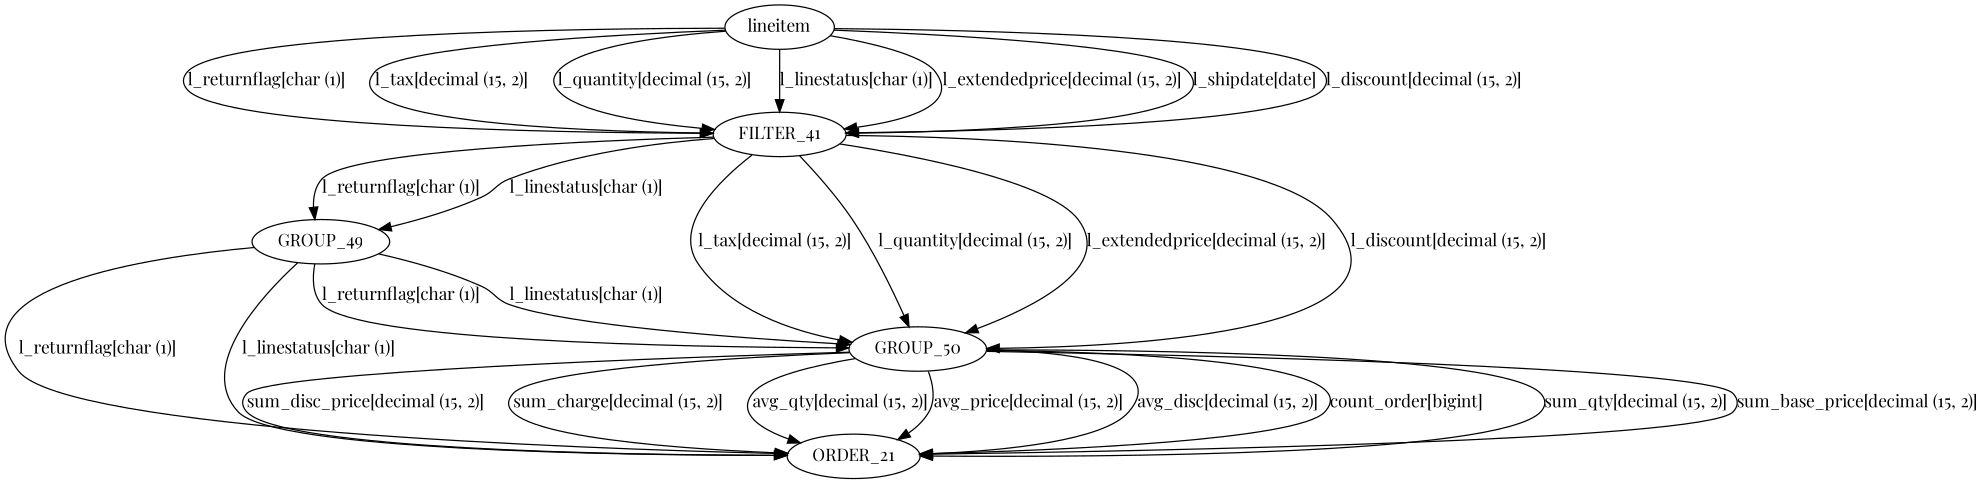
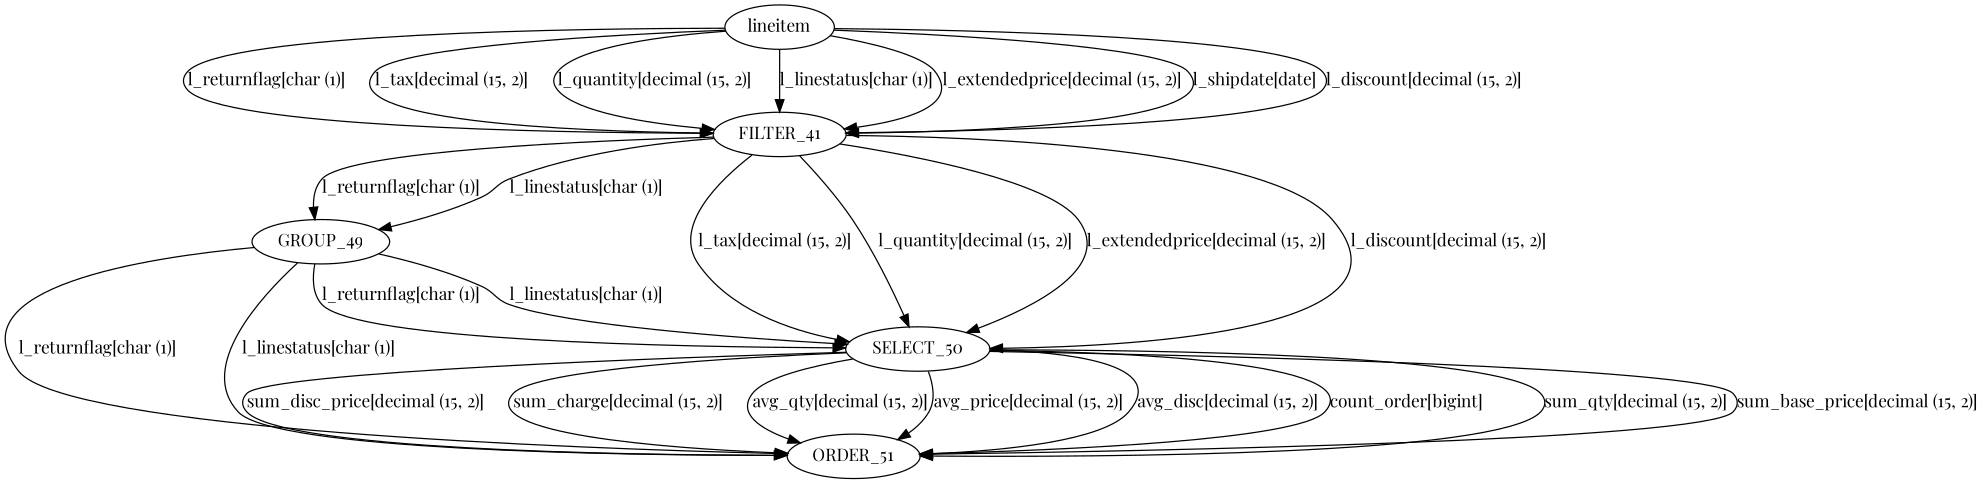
(918, 349) -> (918, 349)
(854, 456) -> (854, 456)
